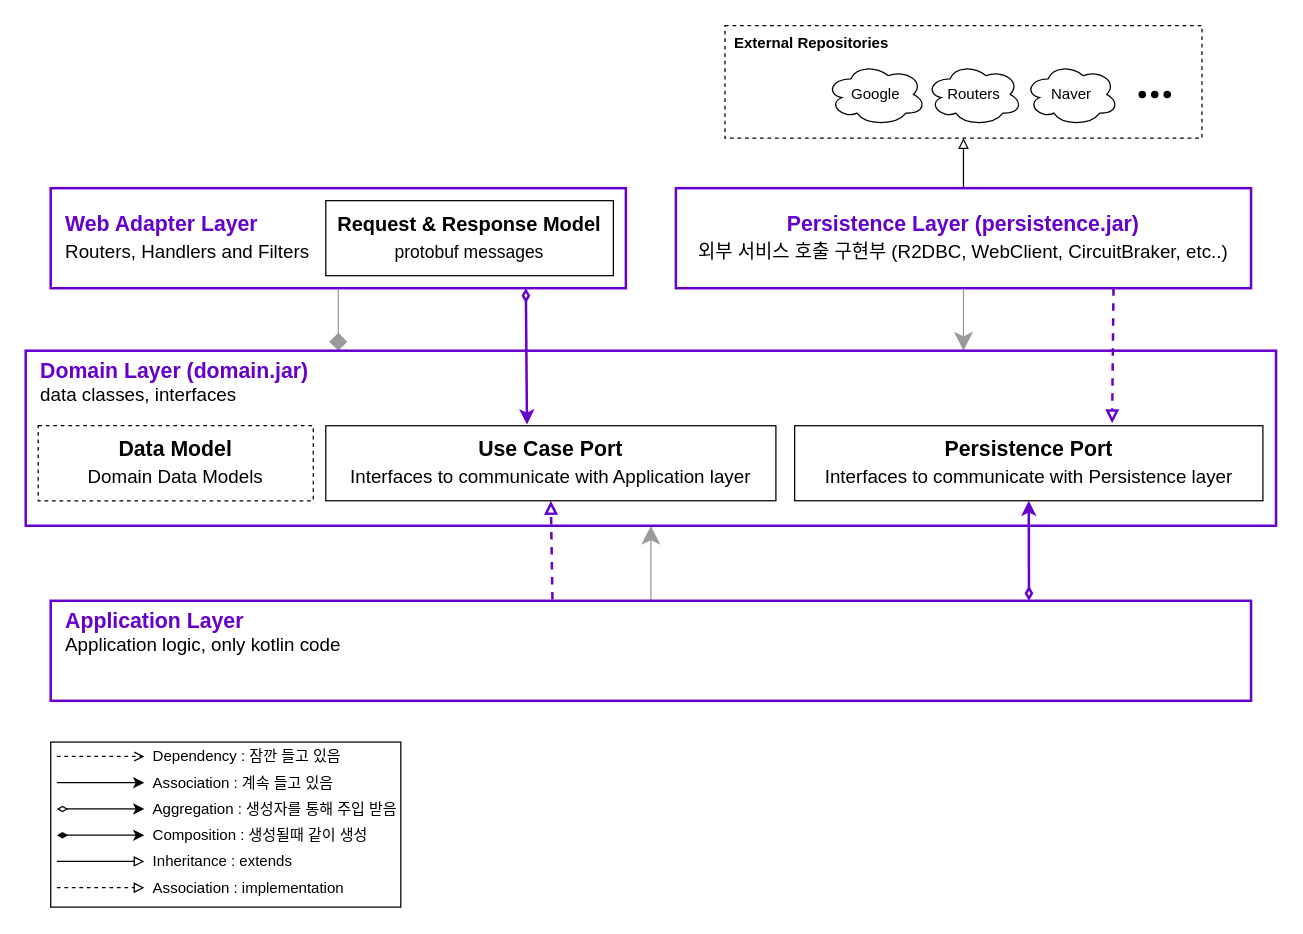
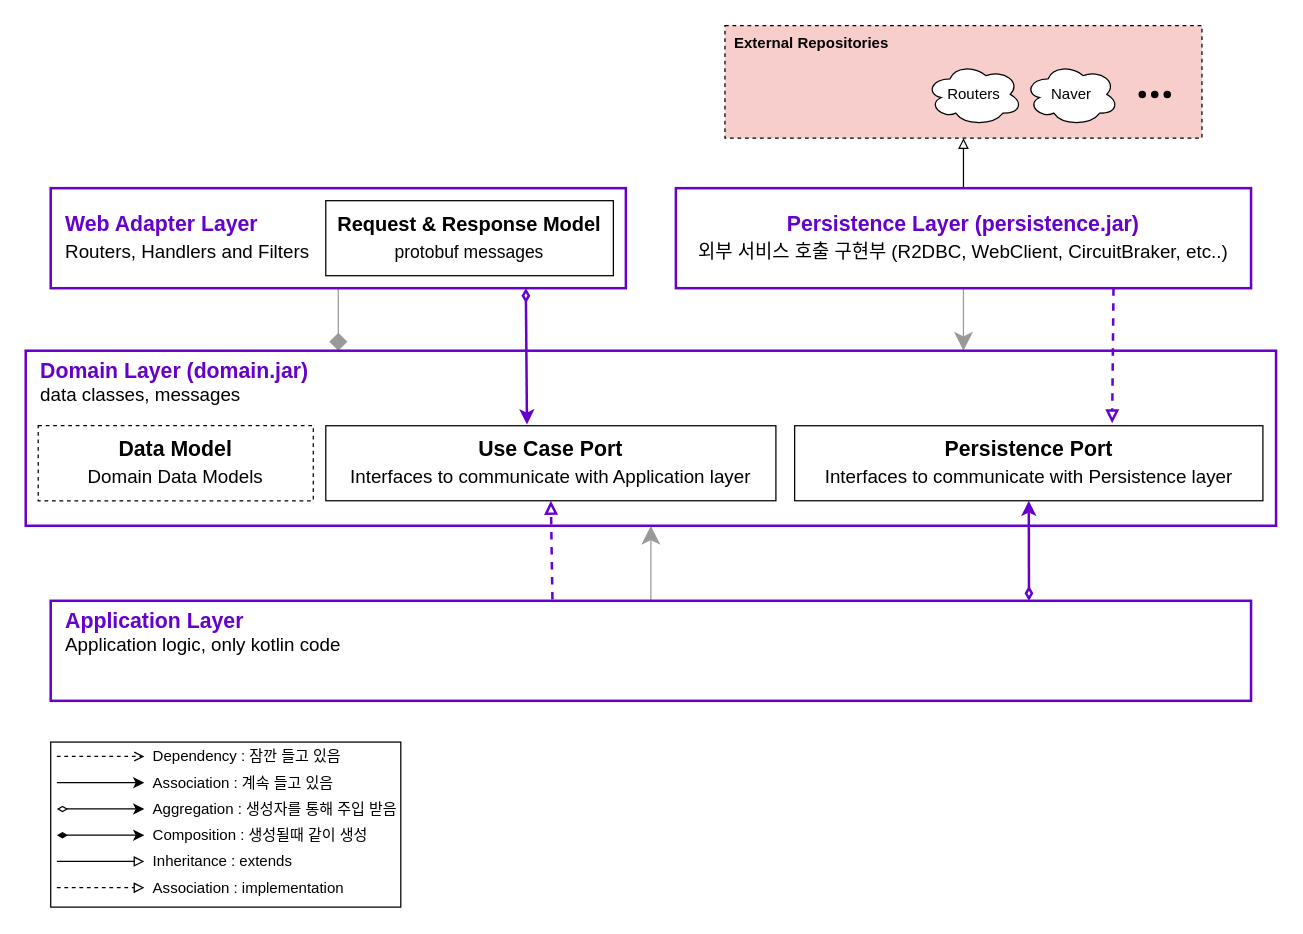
(815, 43) -> (815, 43)
(876, 94) -> none
(136, 377) -> (136, 377)
